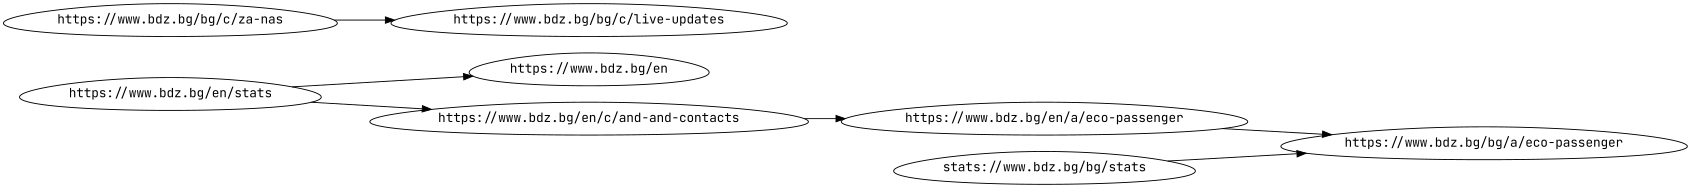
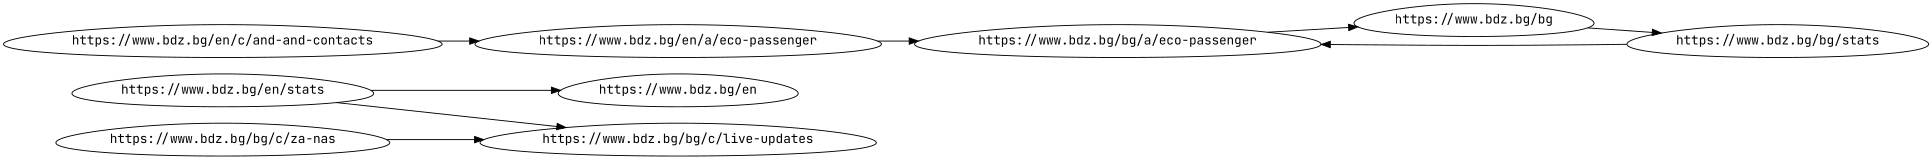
none -> (1474, 20)
(367, 106) -> (447, 115)
(1045, 168) -> (1778, 41)
